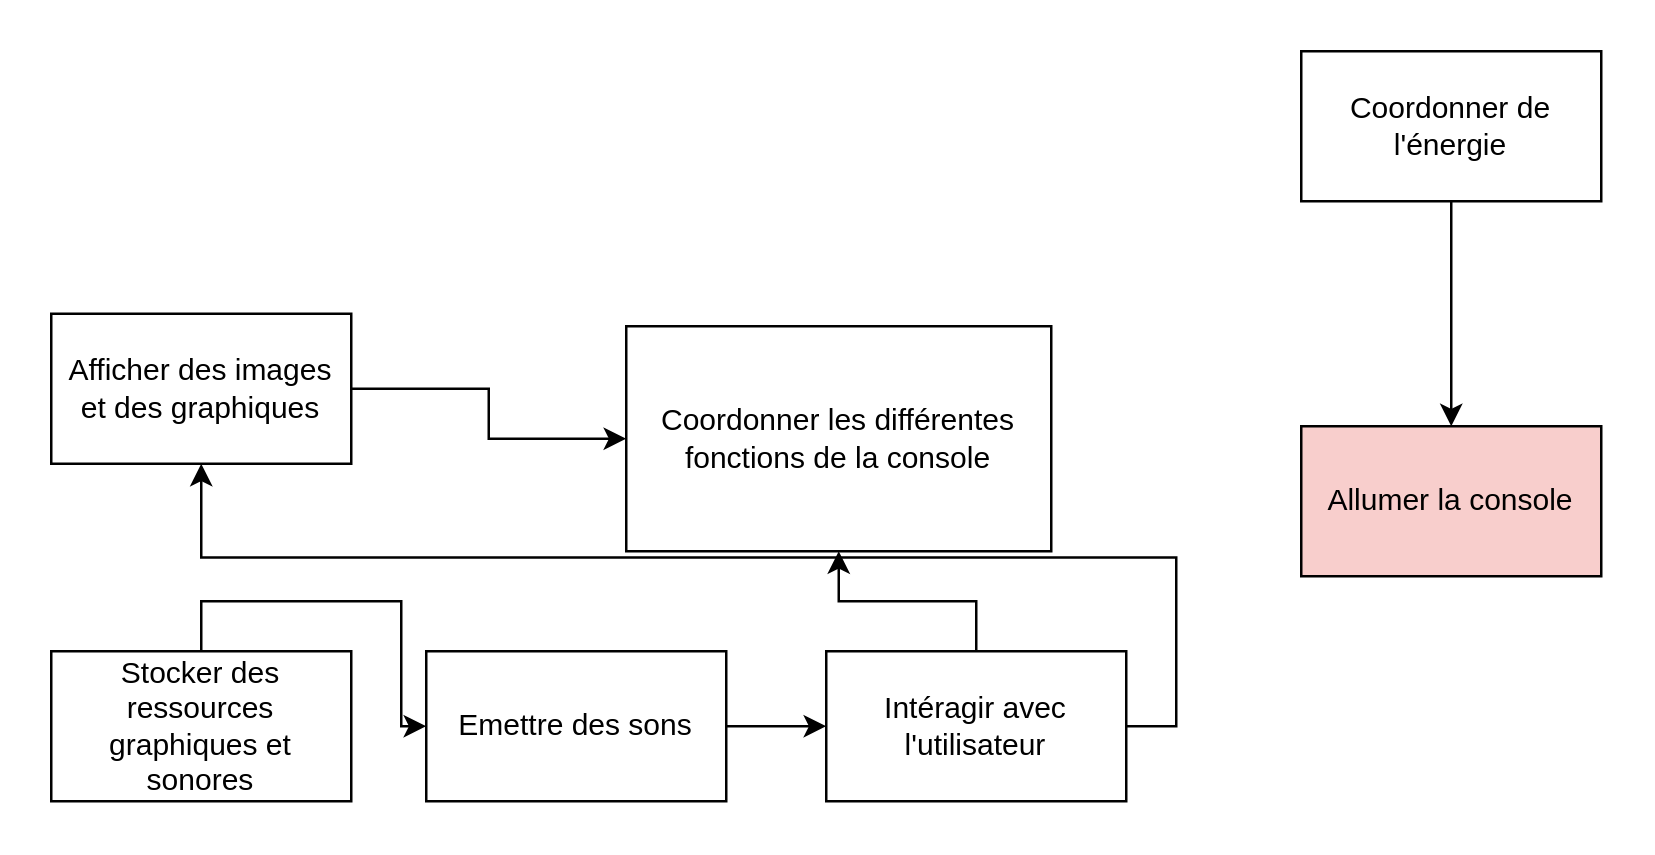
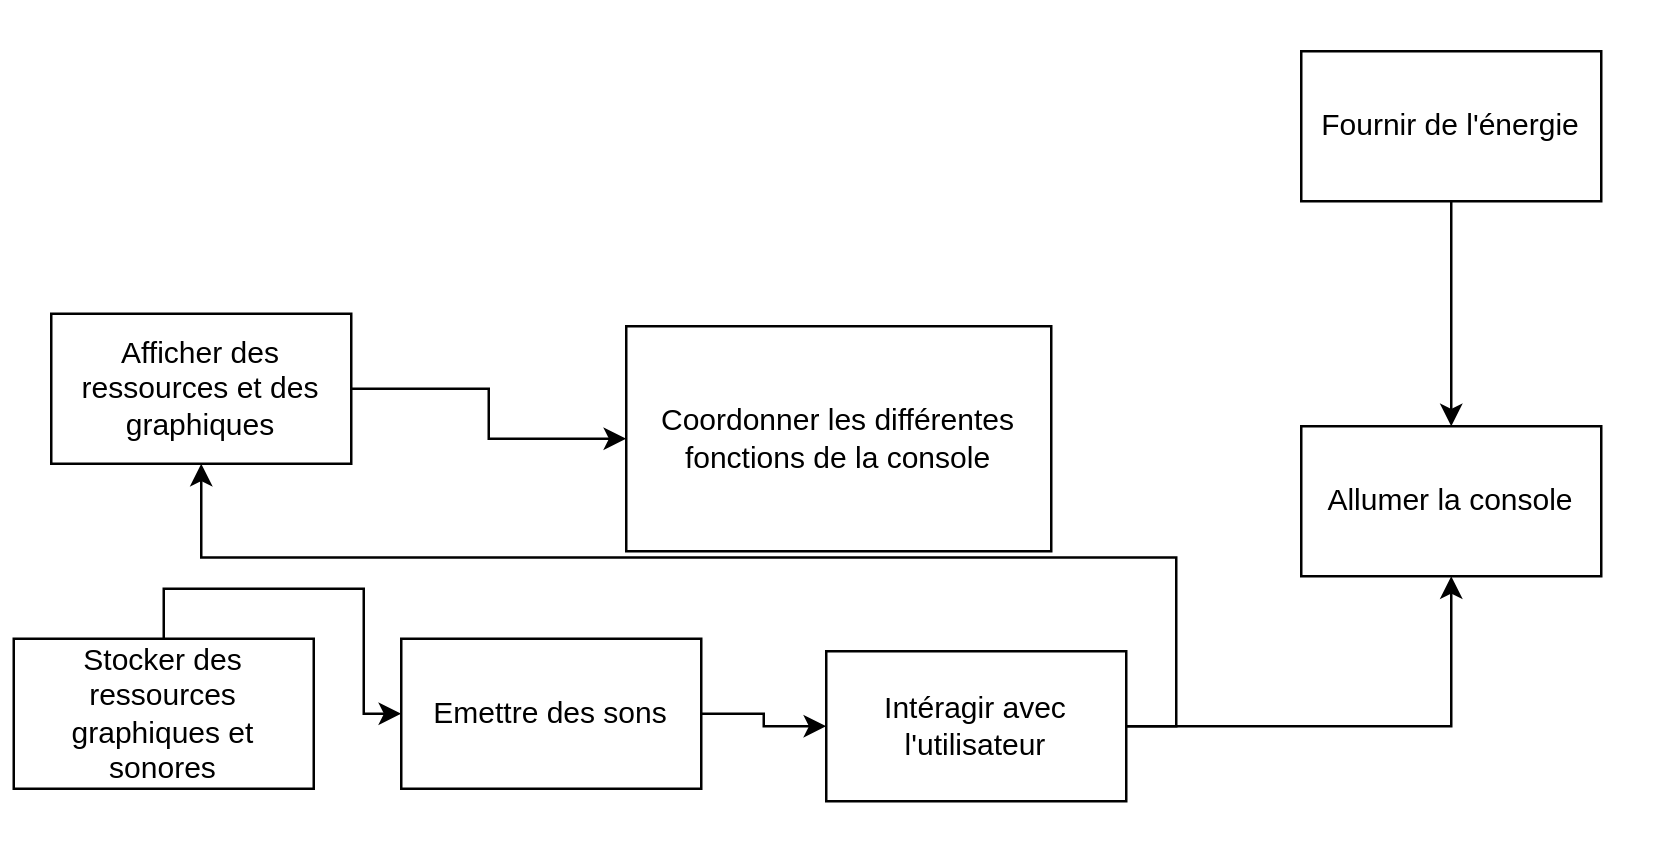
(1451, 126) -> (1451, 126)
(201, 389) -> (201, 389)
(1451, 501) -> (1451, 501)
(916, 601) -> (1382, 726)
(201, 726) -> (164, 714)
(576, 726) -> (551, 714)
